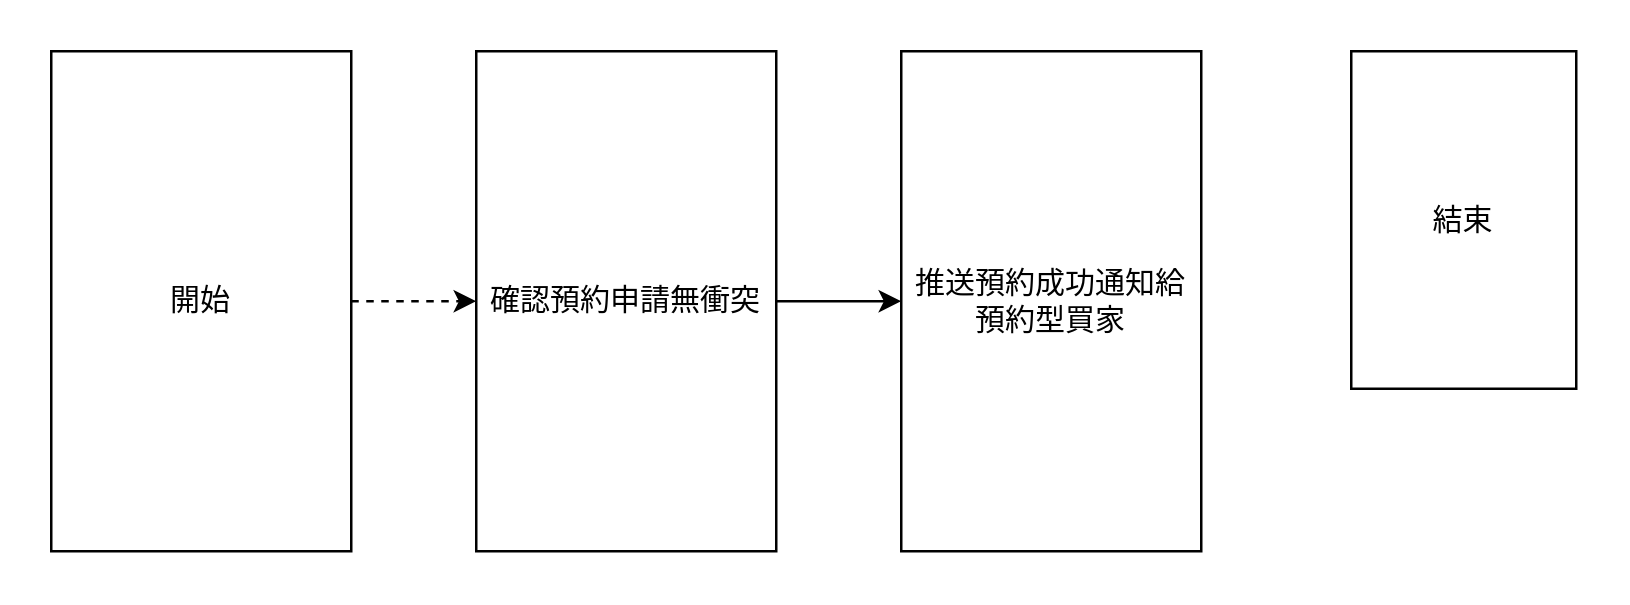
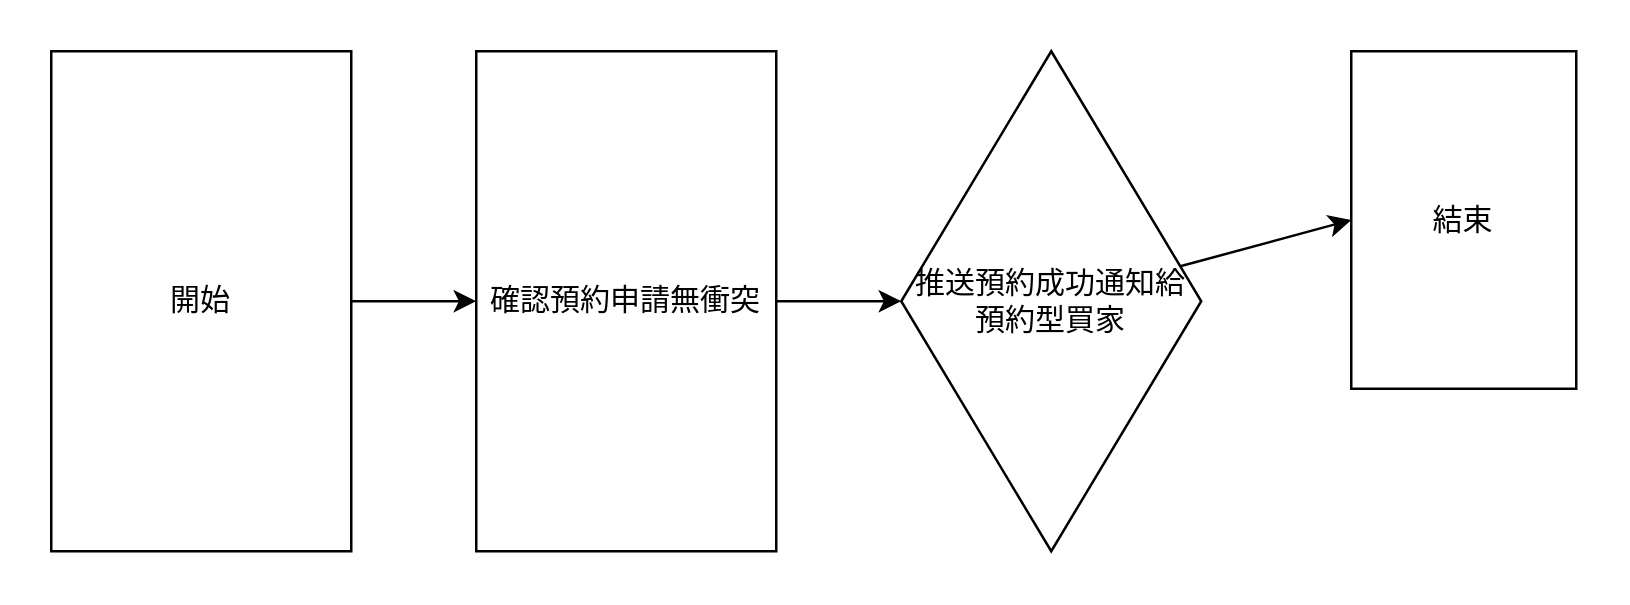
none -> (1258, 245)
(407, 301) -> (407, 301)
(1051, 301) -> (1051, 301)
